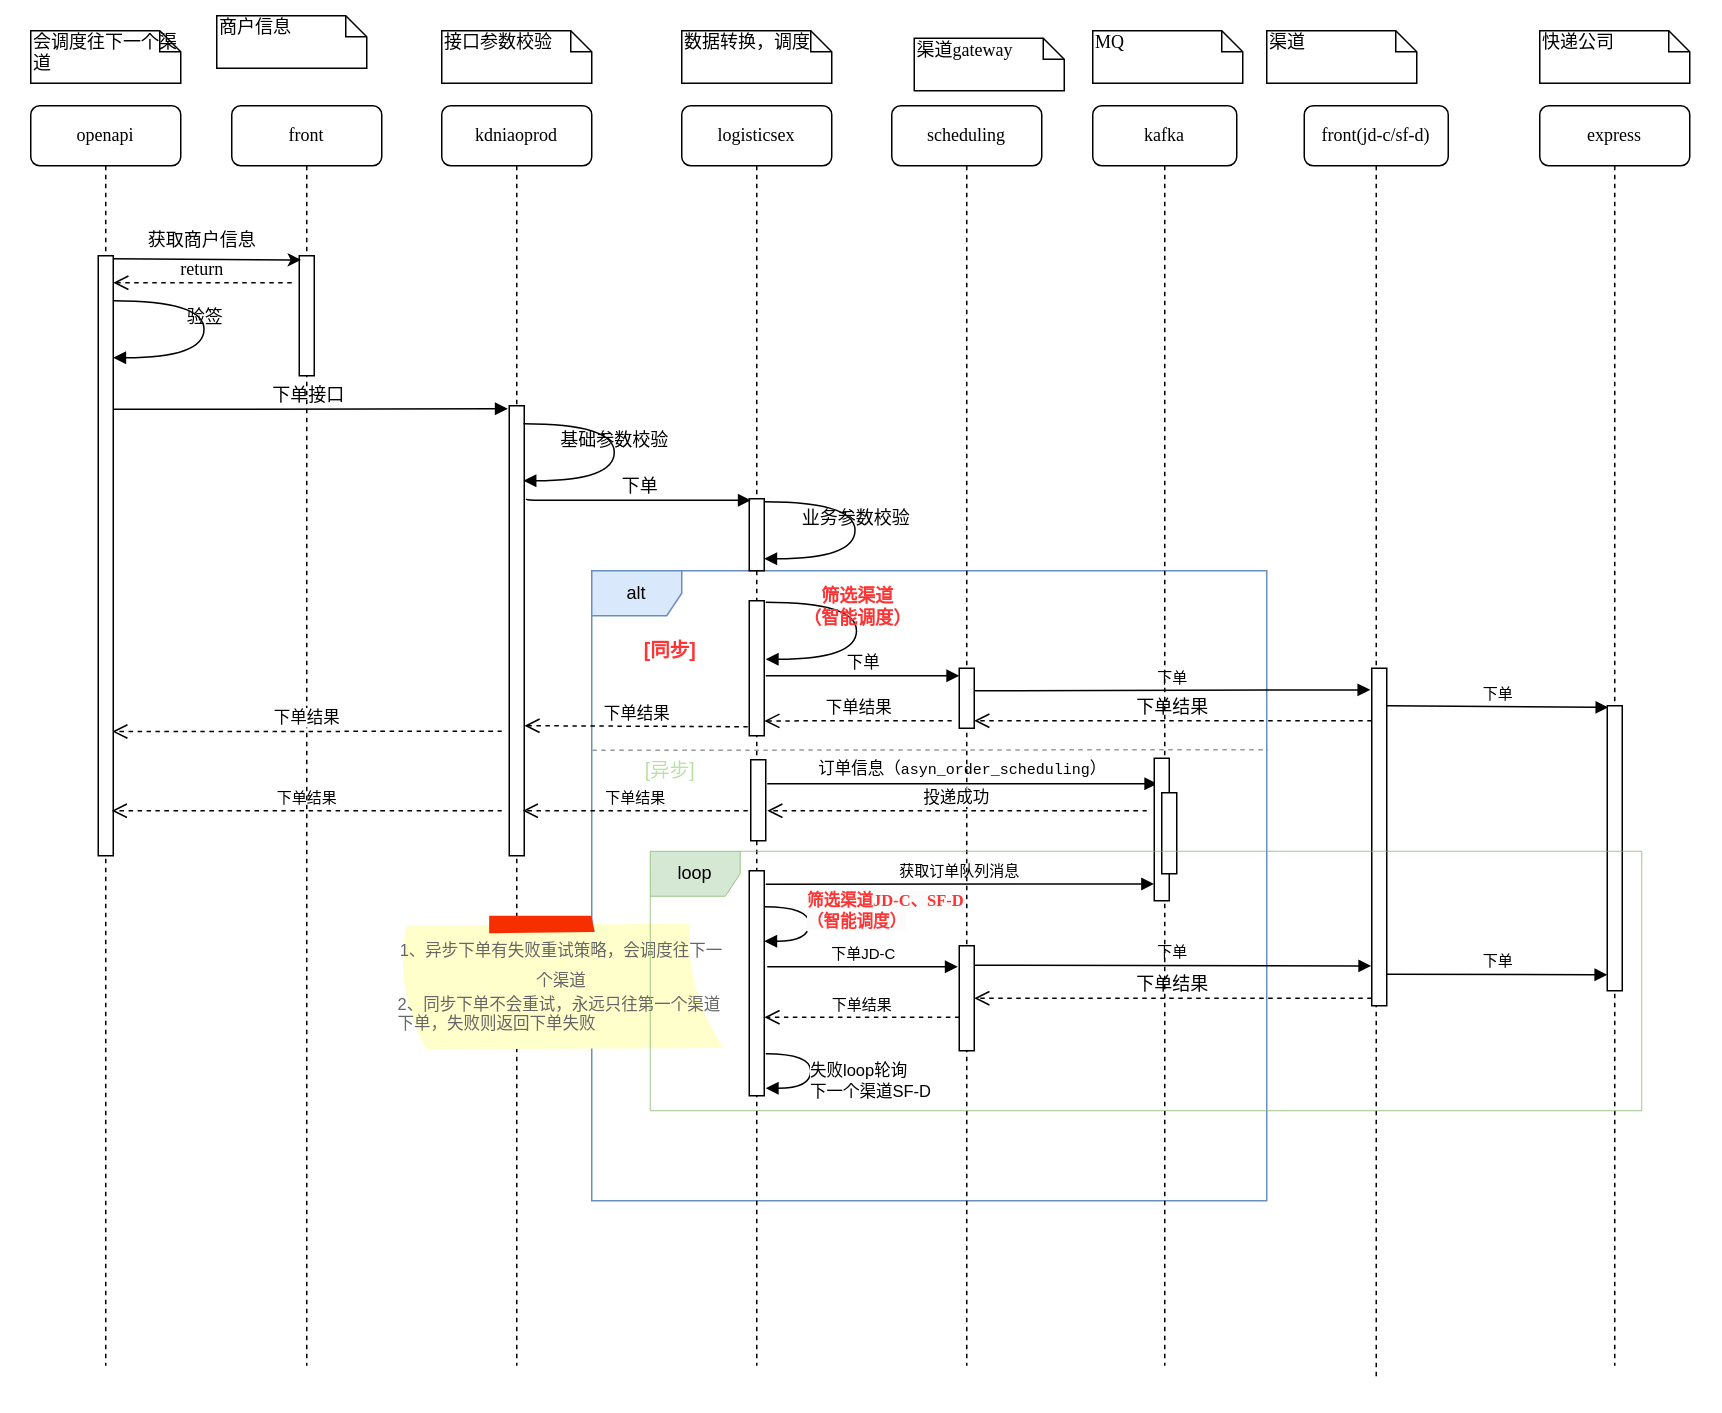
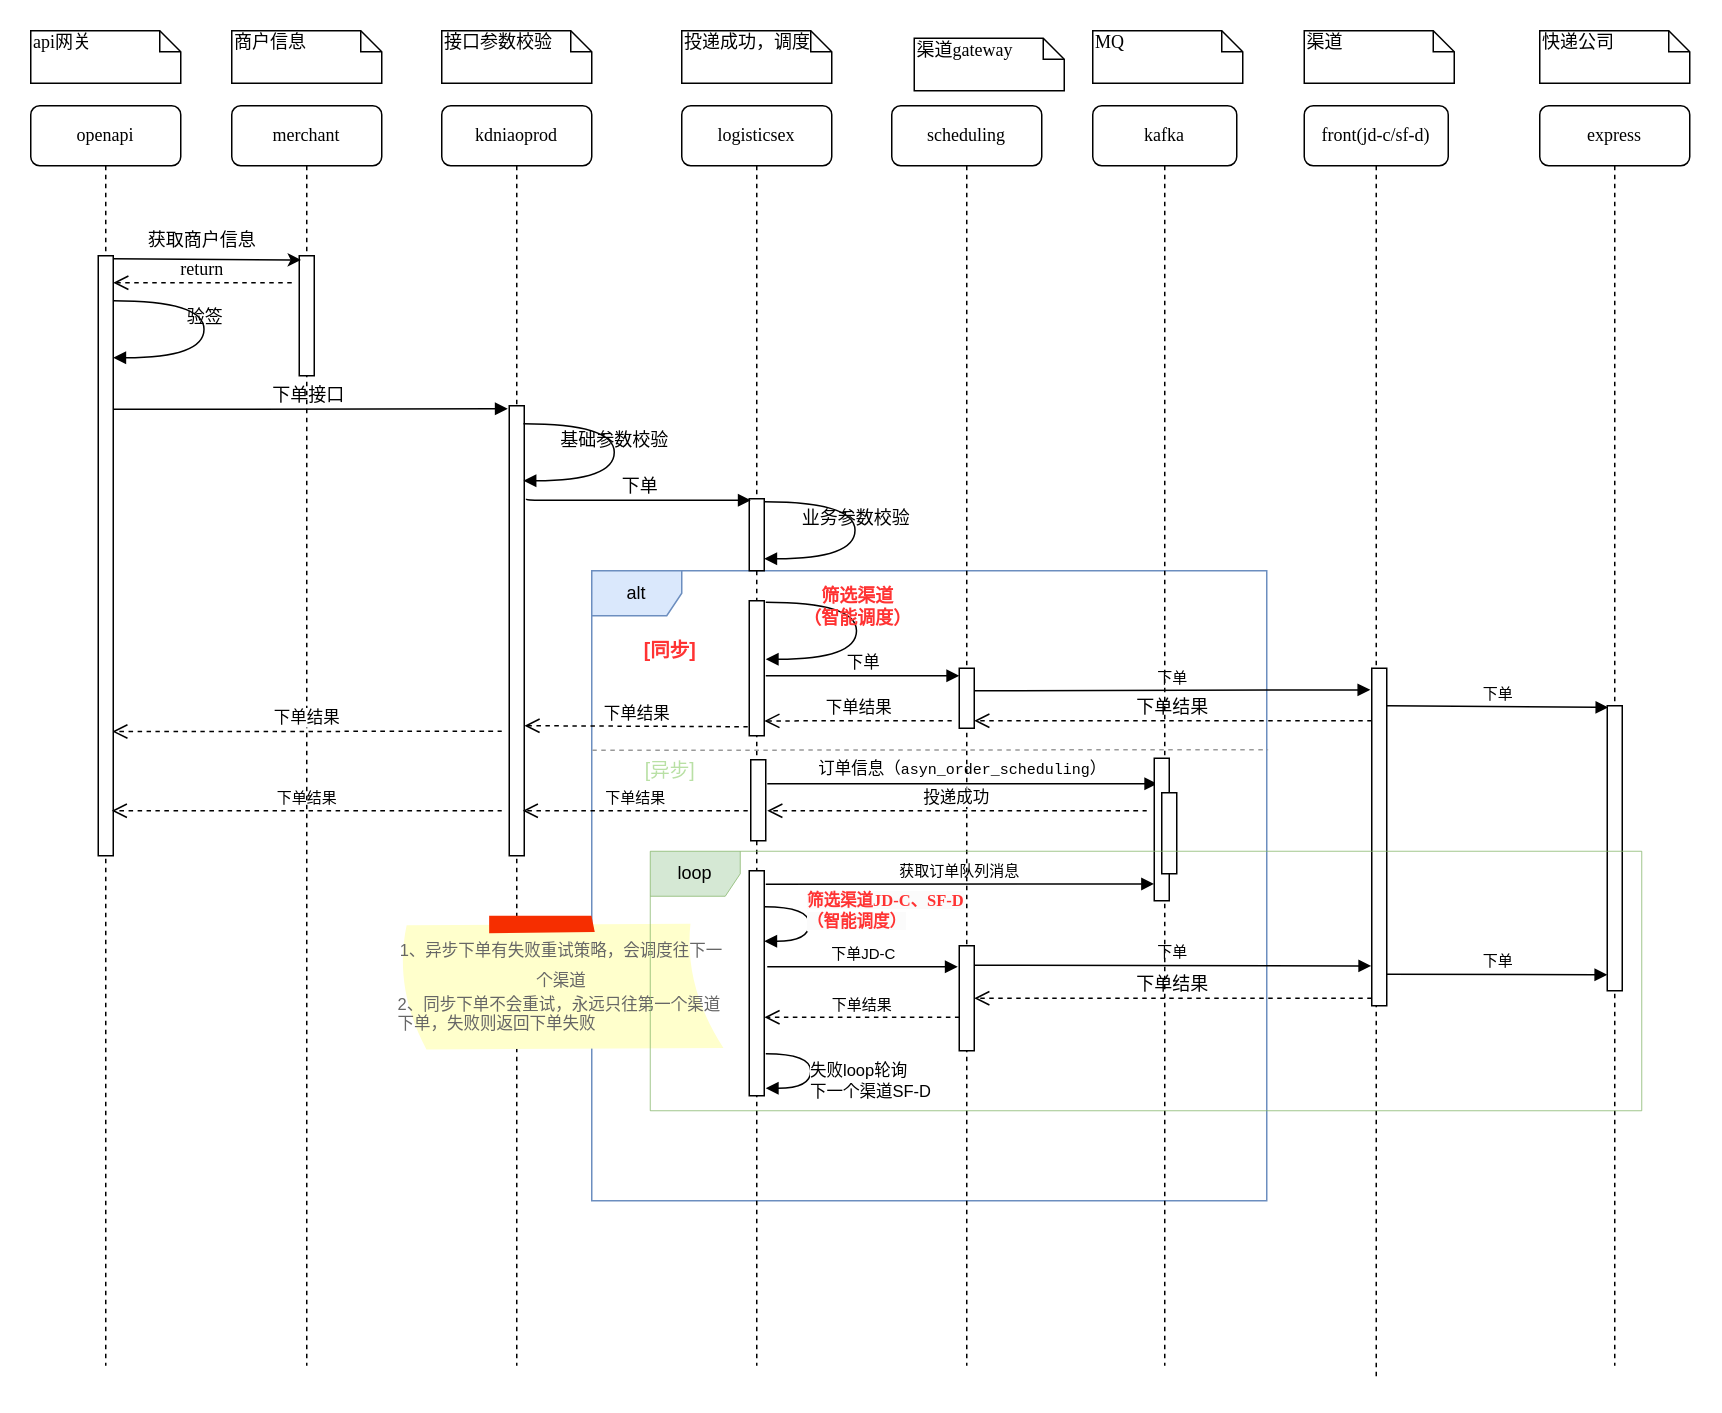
(292, 42) -> (307, 57)
(748, 43) -> (748, 43)
(107, 54) -> (65, 43)
(1342, 57) -> (1379, 57)
(307, 136) -> (307, 136)
